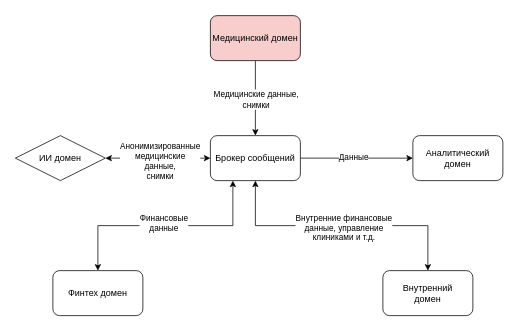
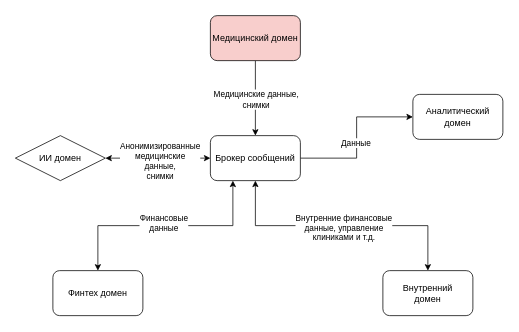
(458, 158) -> (458, 117)
